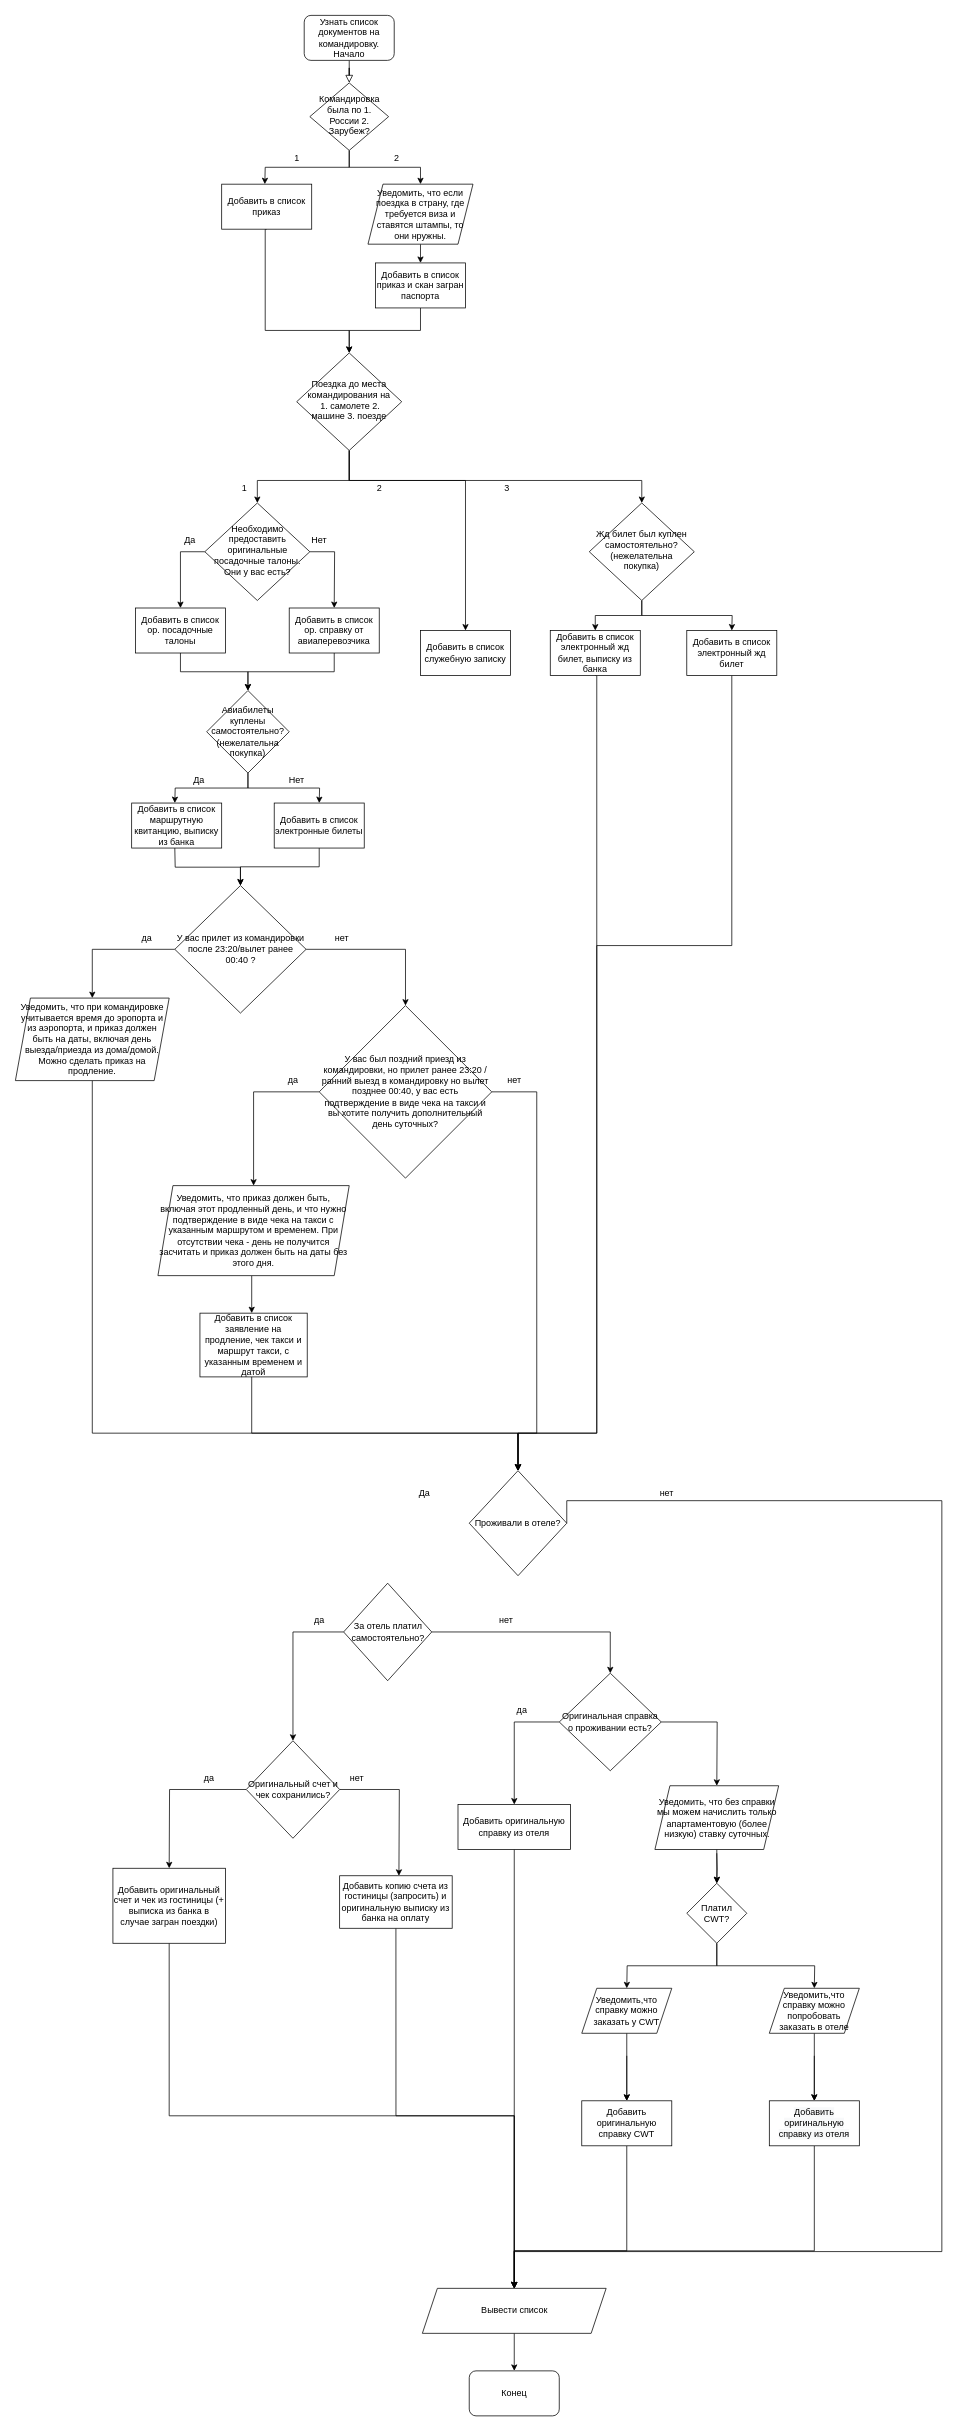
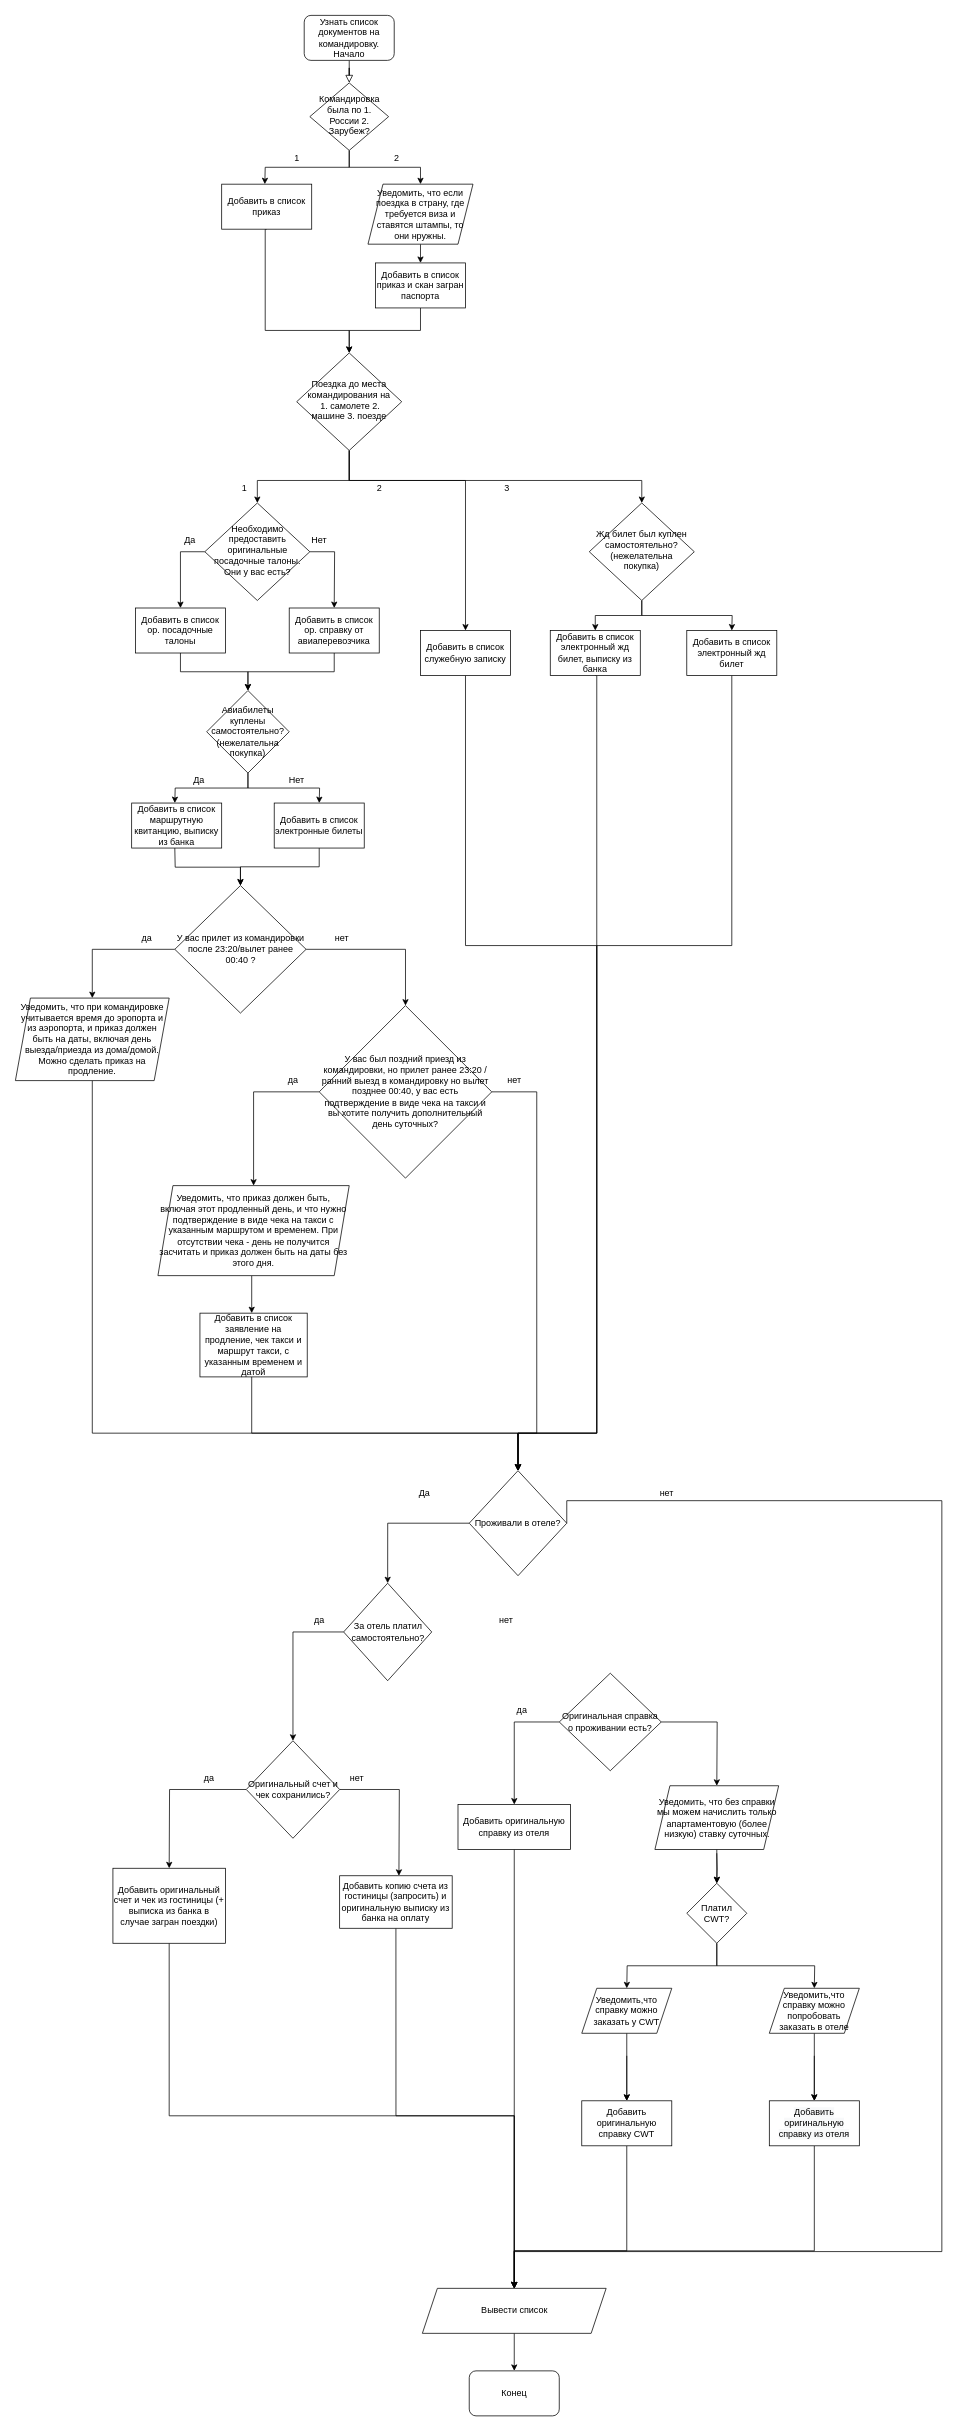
none -> (465, 874)
none -> (401, 1523)
(610, 1649) -> none
